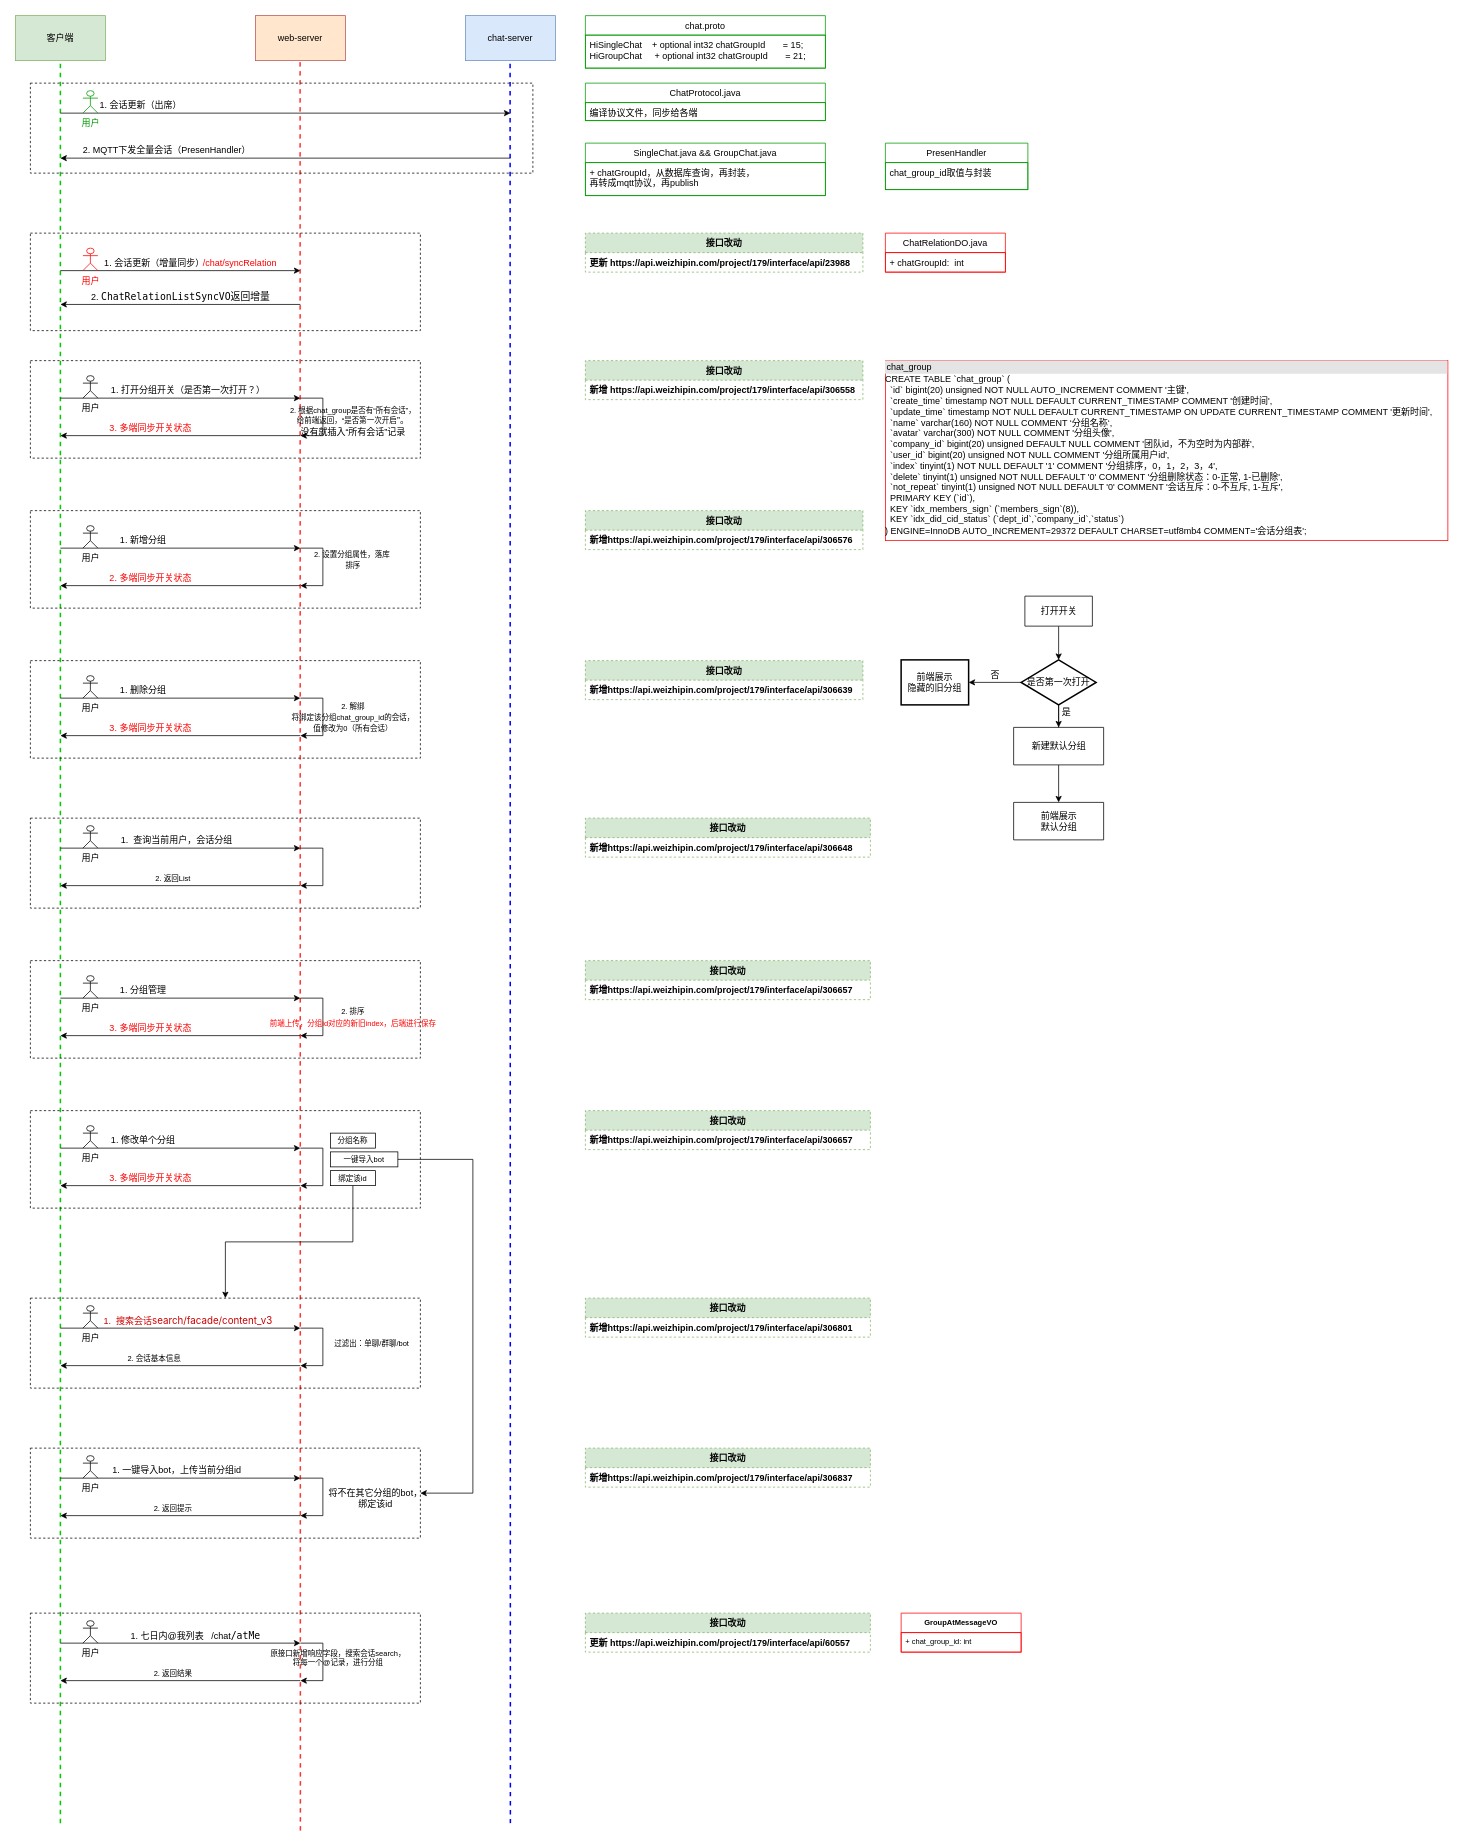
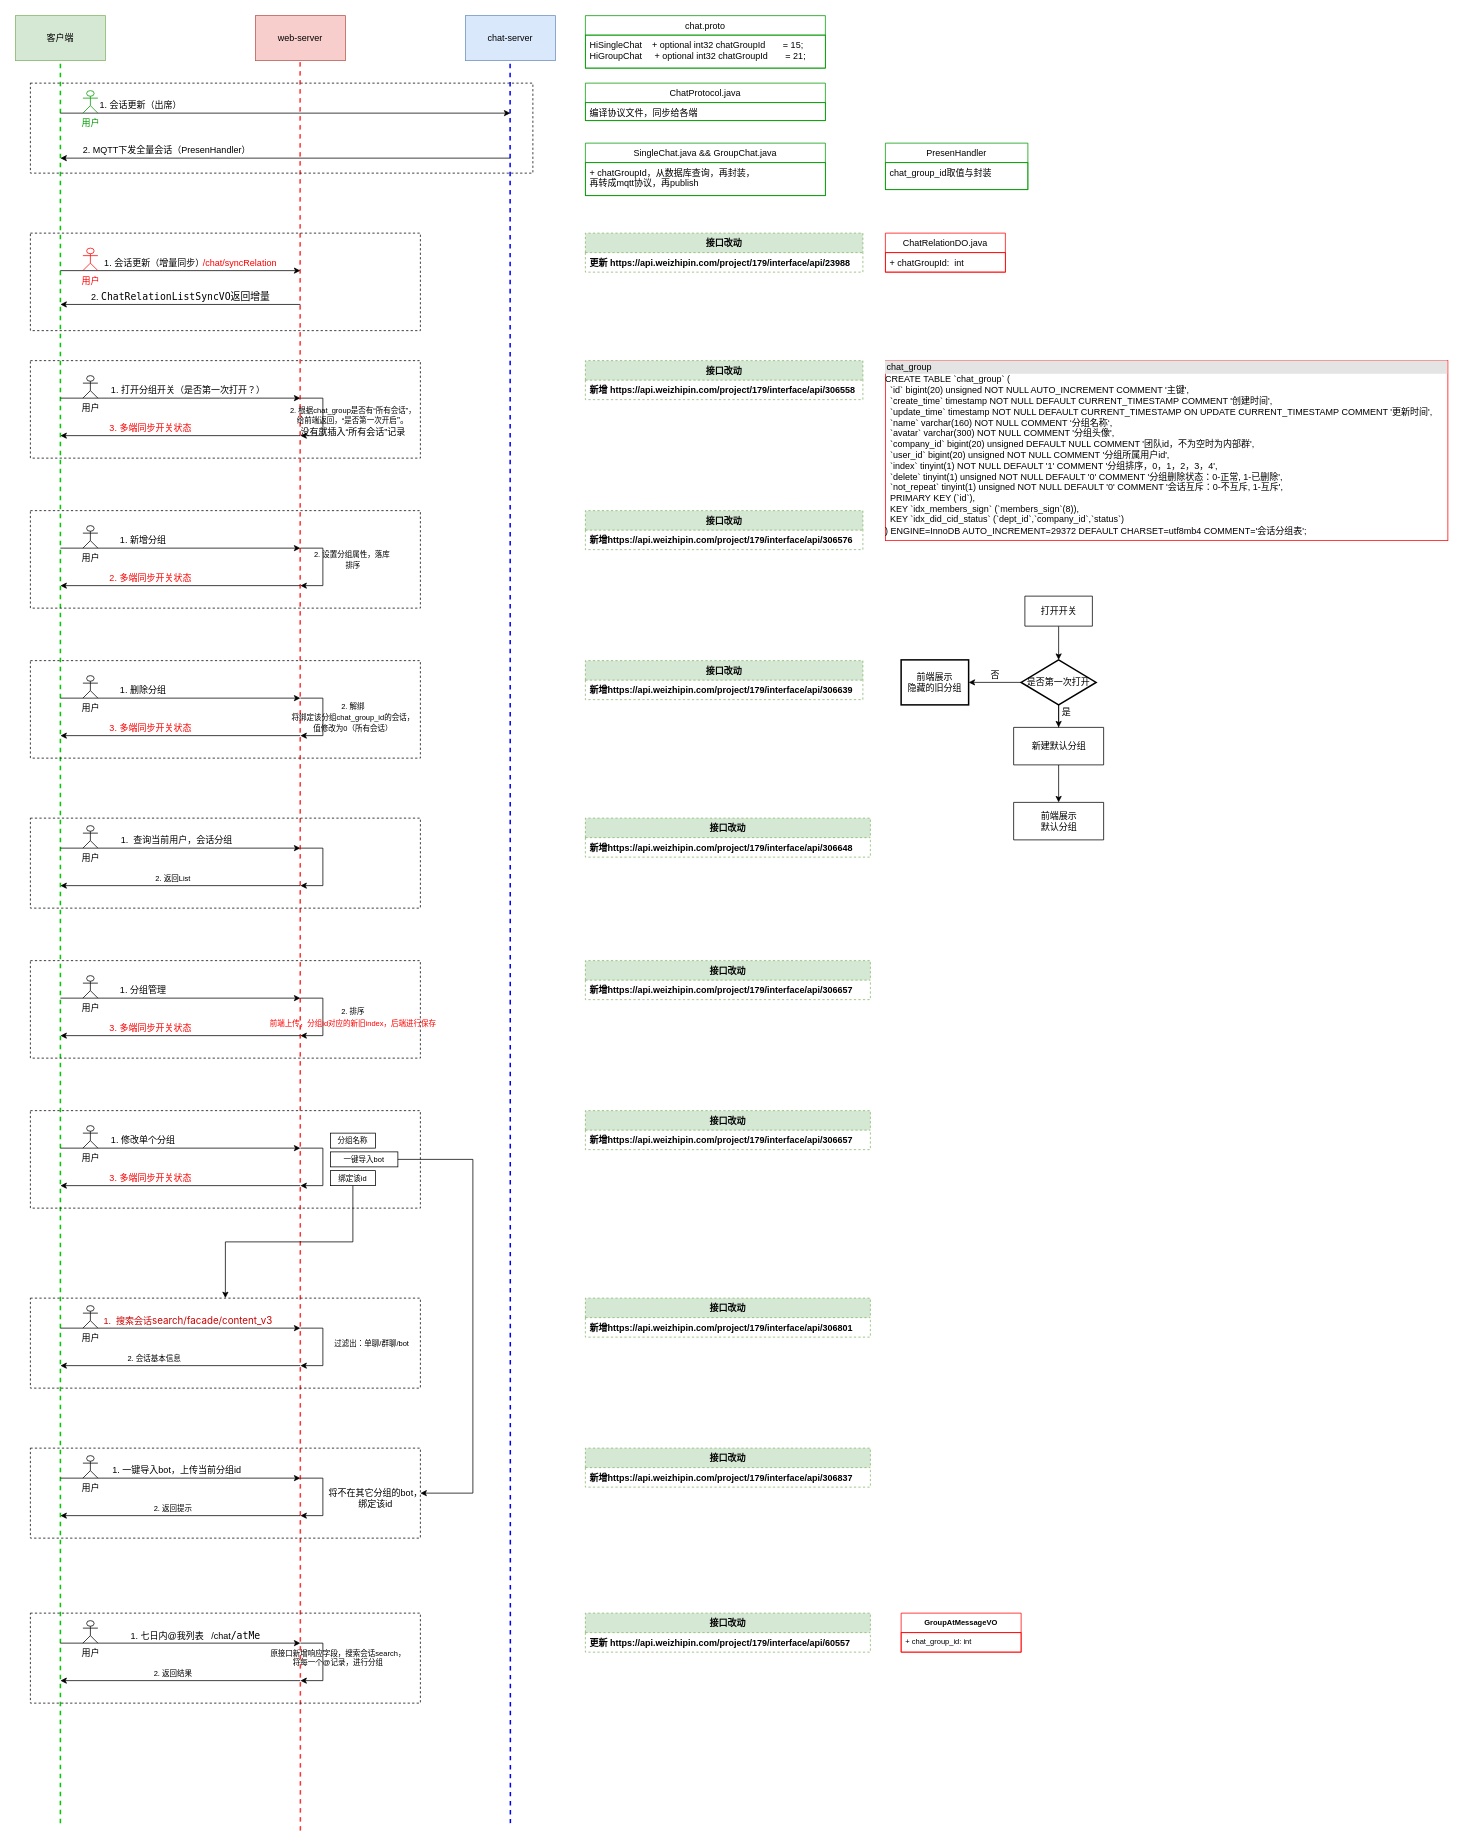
(300, 38) -> (300, 38)
